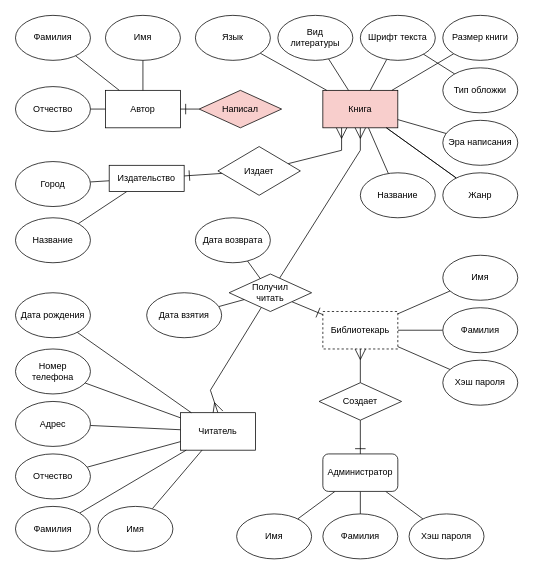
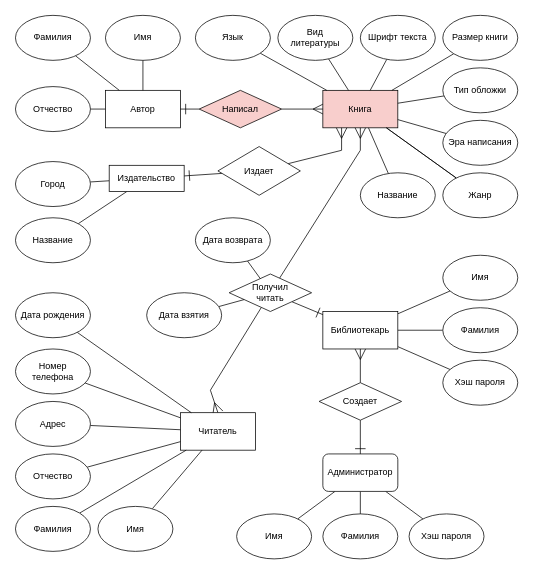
(439, 64) -> (421, 100)
none -> (302, 109)
(360, 330) -> (360, 330)
